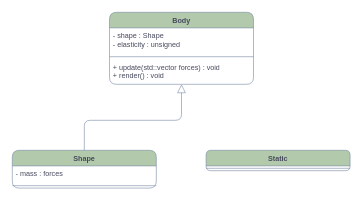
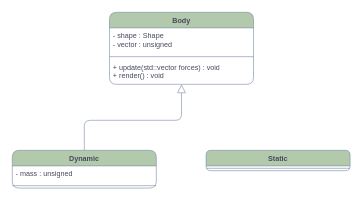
(152, 41) -> (147, 41)
(84, 159) -> (84, 159)
(42, 174) -> (45, 174)
